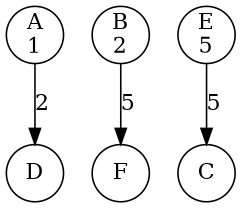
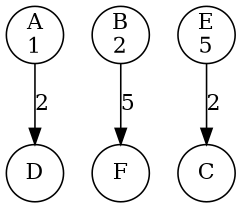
(215, 104) -> (215, 104)
